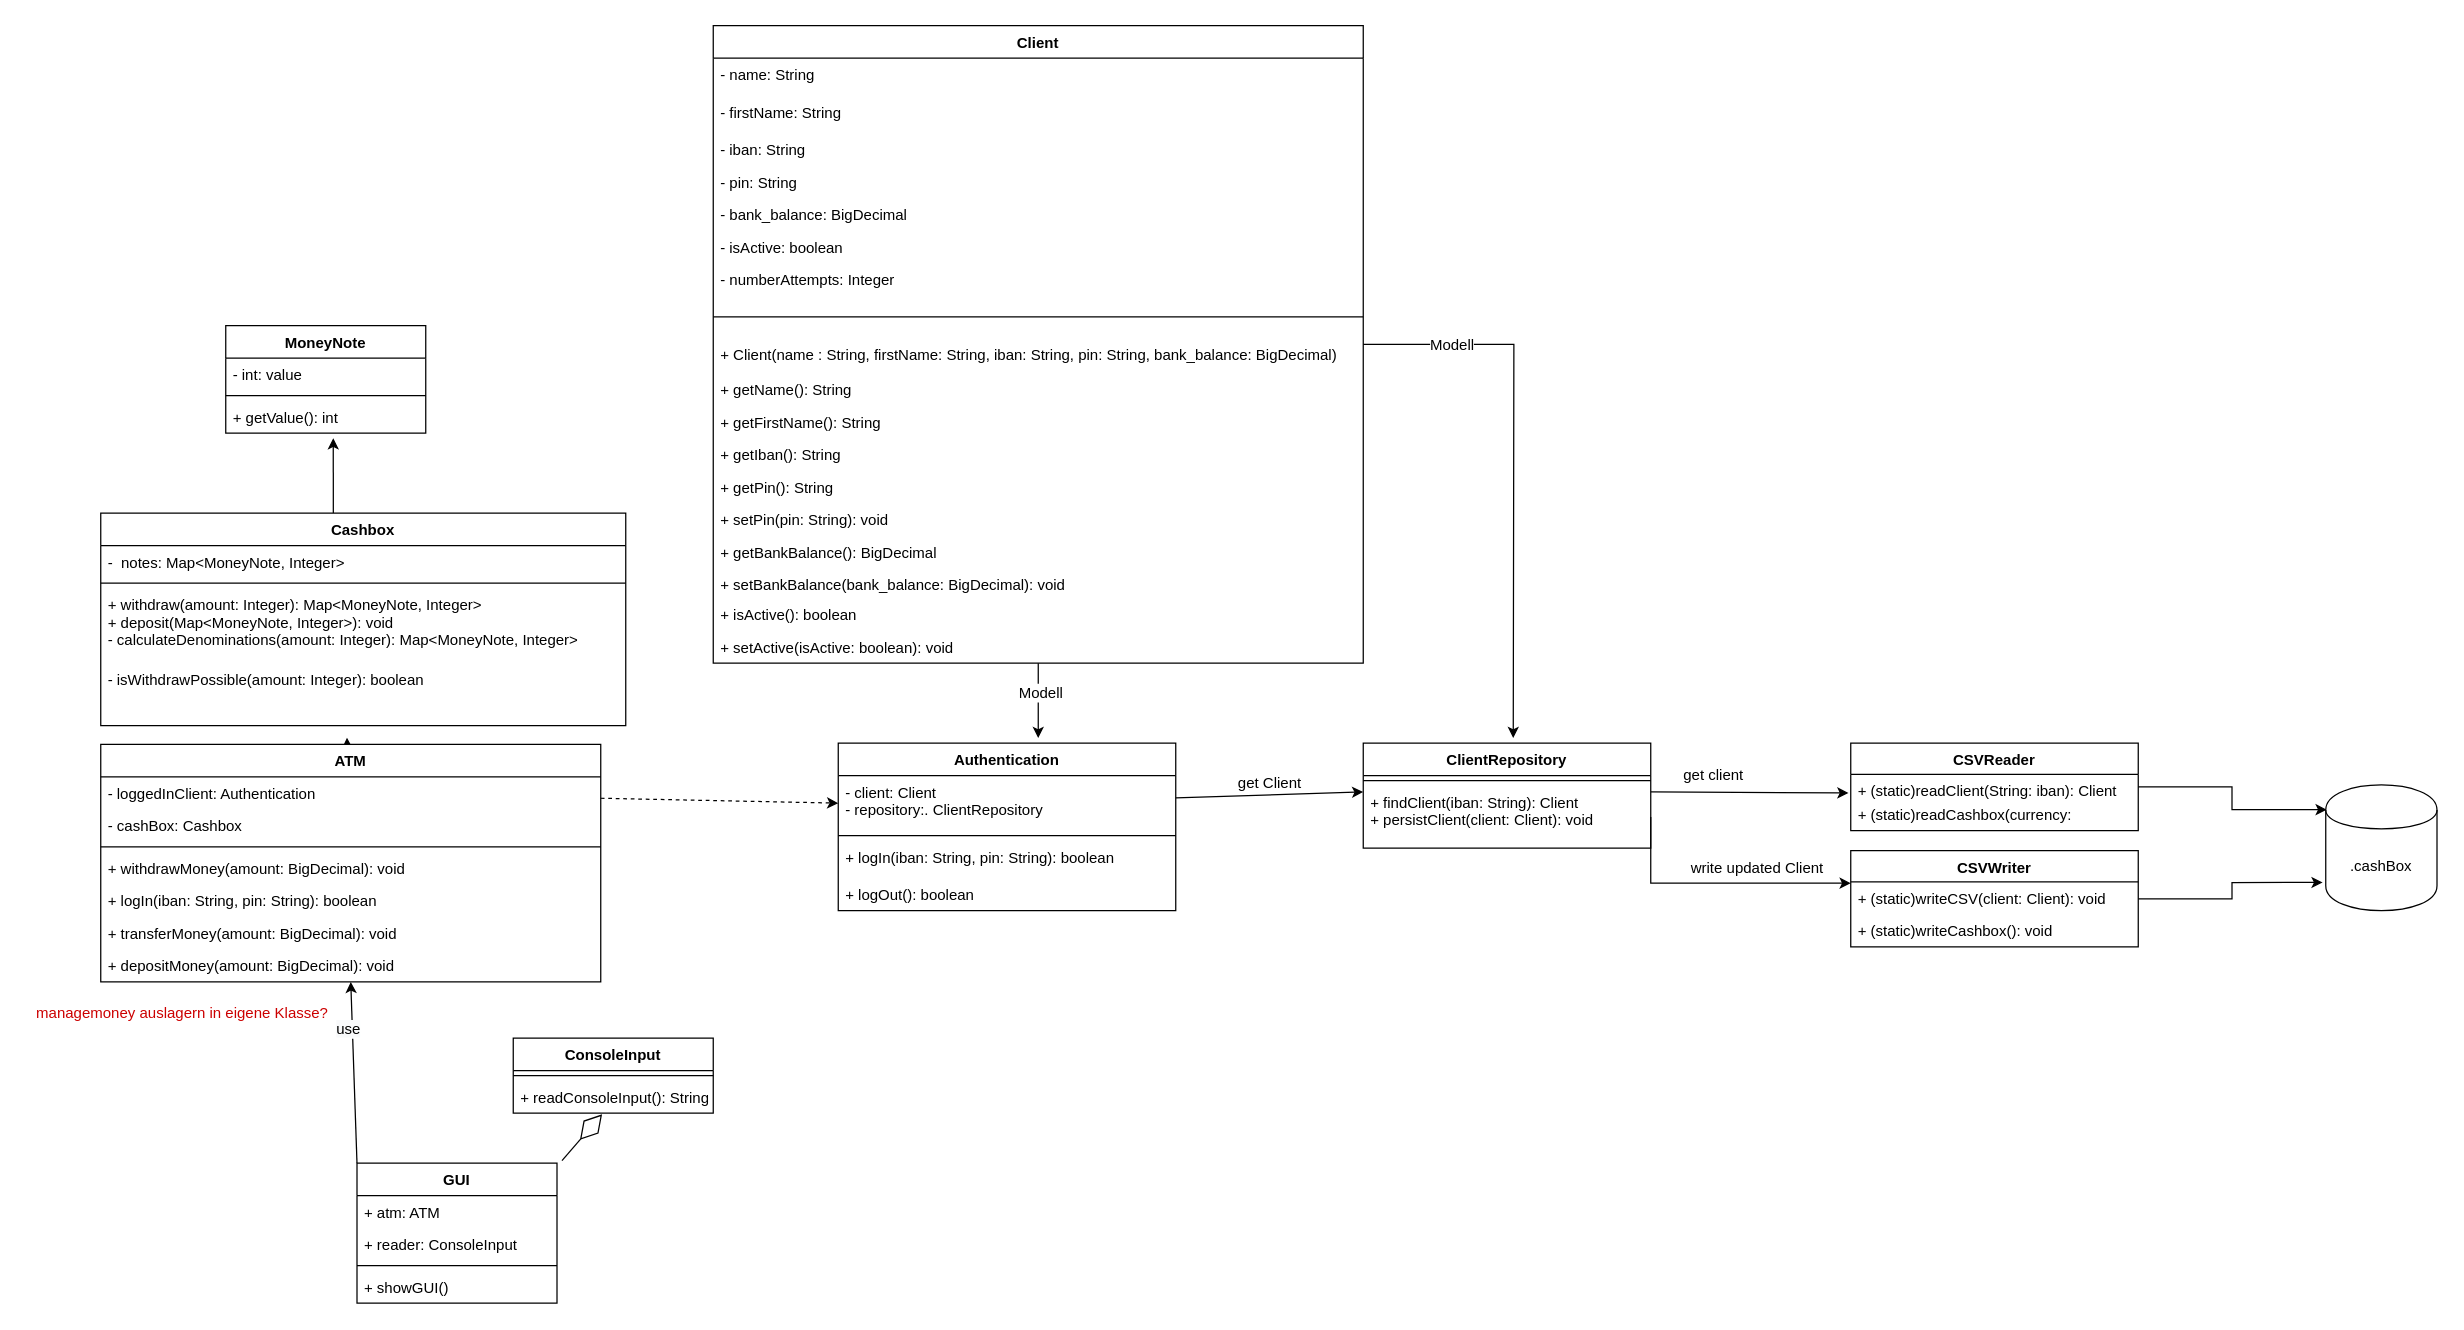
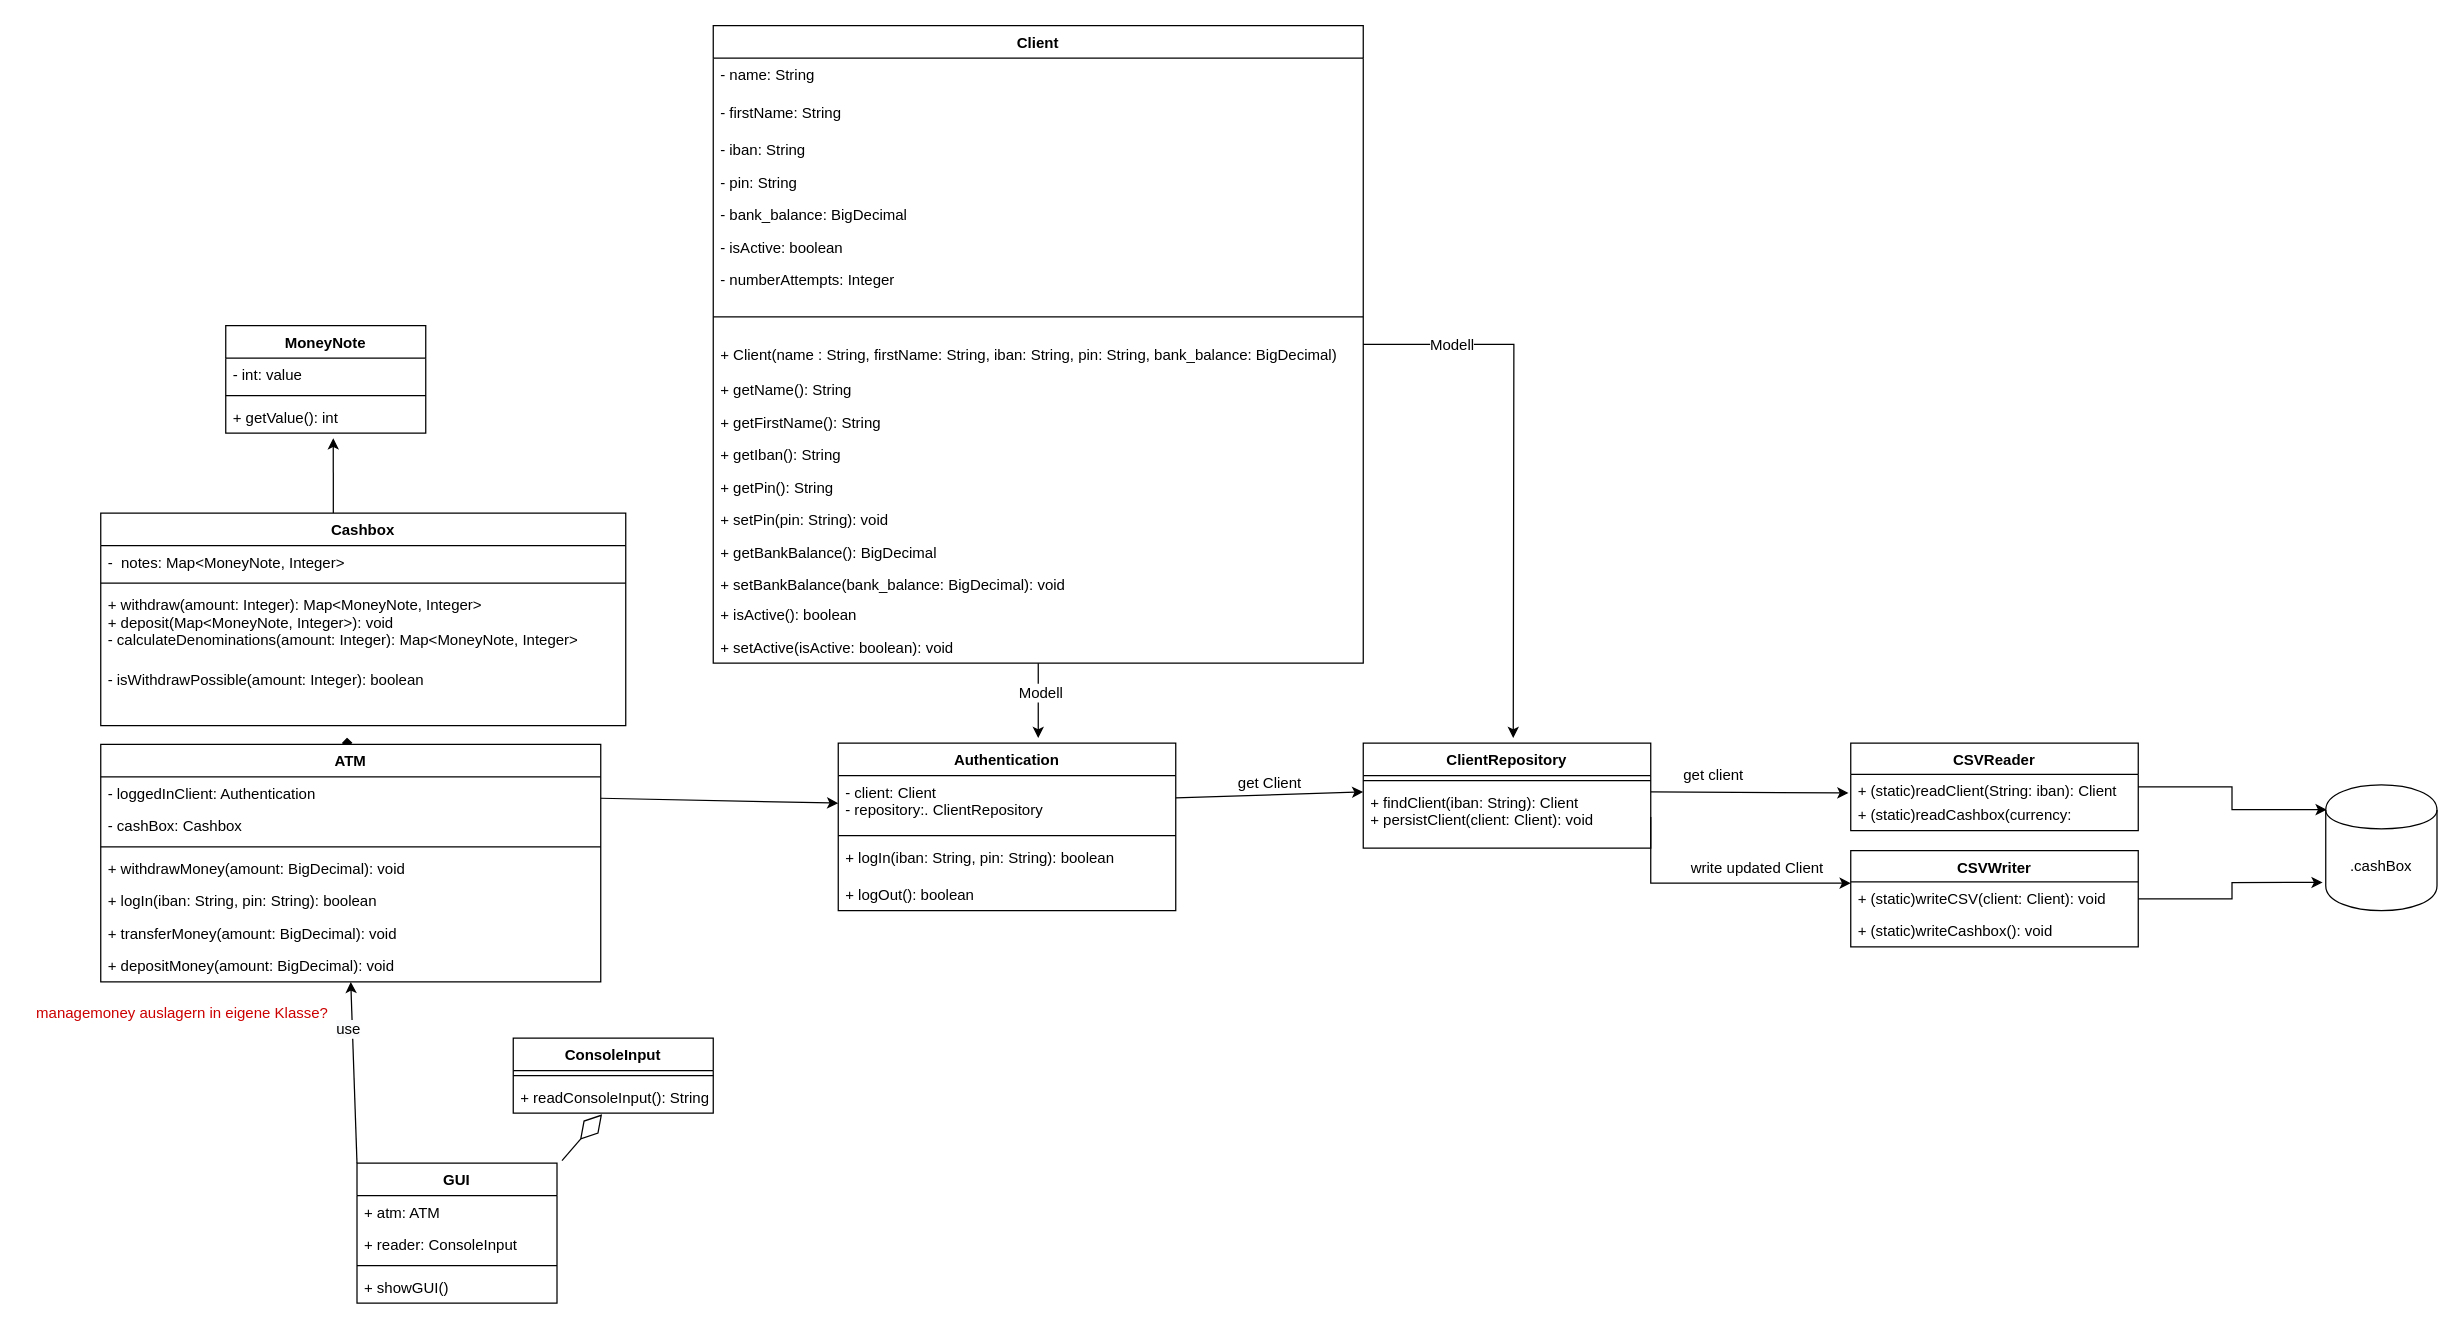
(347, 744) -> (347, 744)
(715, 801) -> (715, 801)
